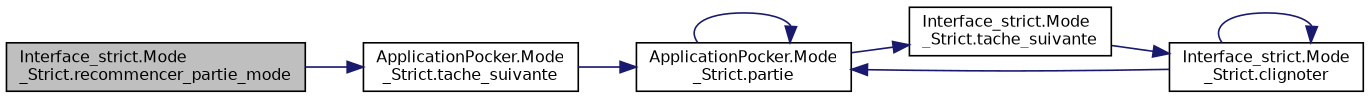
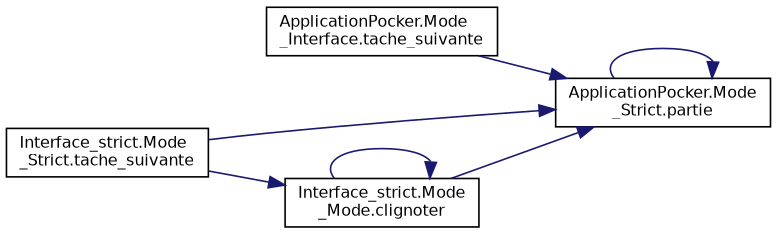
(873, 50) -> (374, 123)
(156, 67) -> none
(471, 67) -> (382, 31)
(1266, 67) -> (382, 203)
